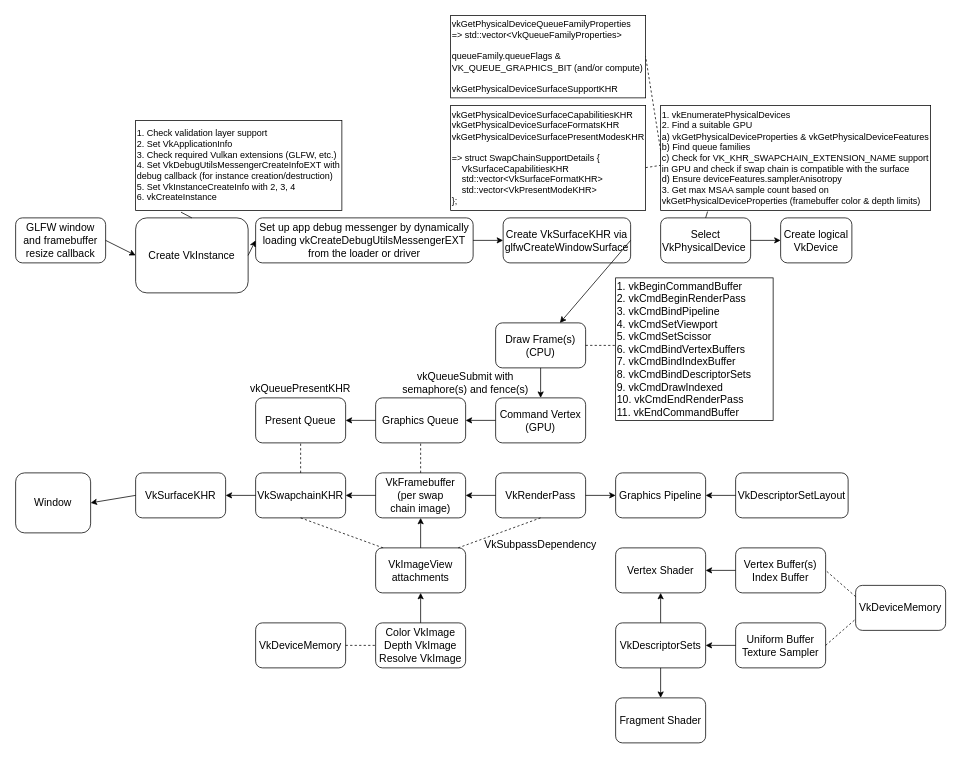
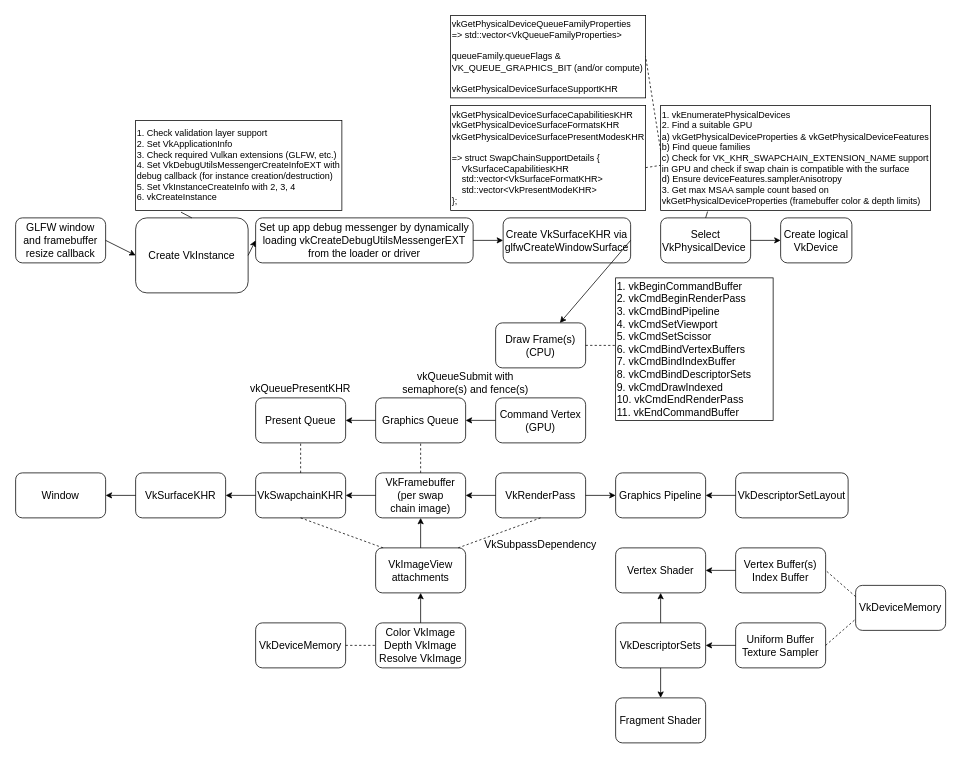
(540, 380) -> none
(53, 503) -> (60, 495)
